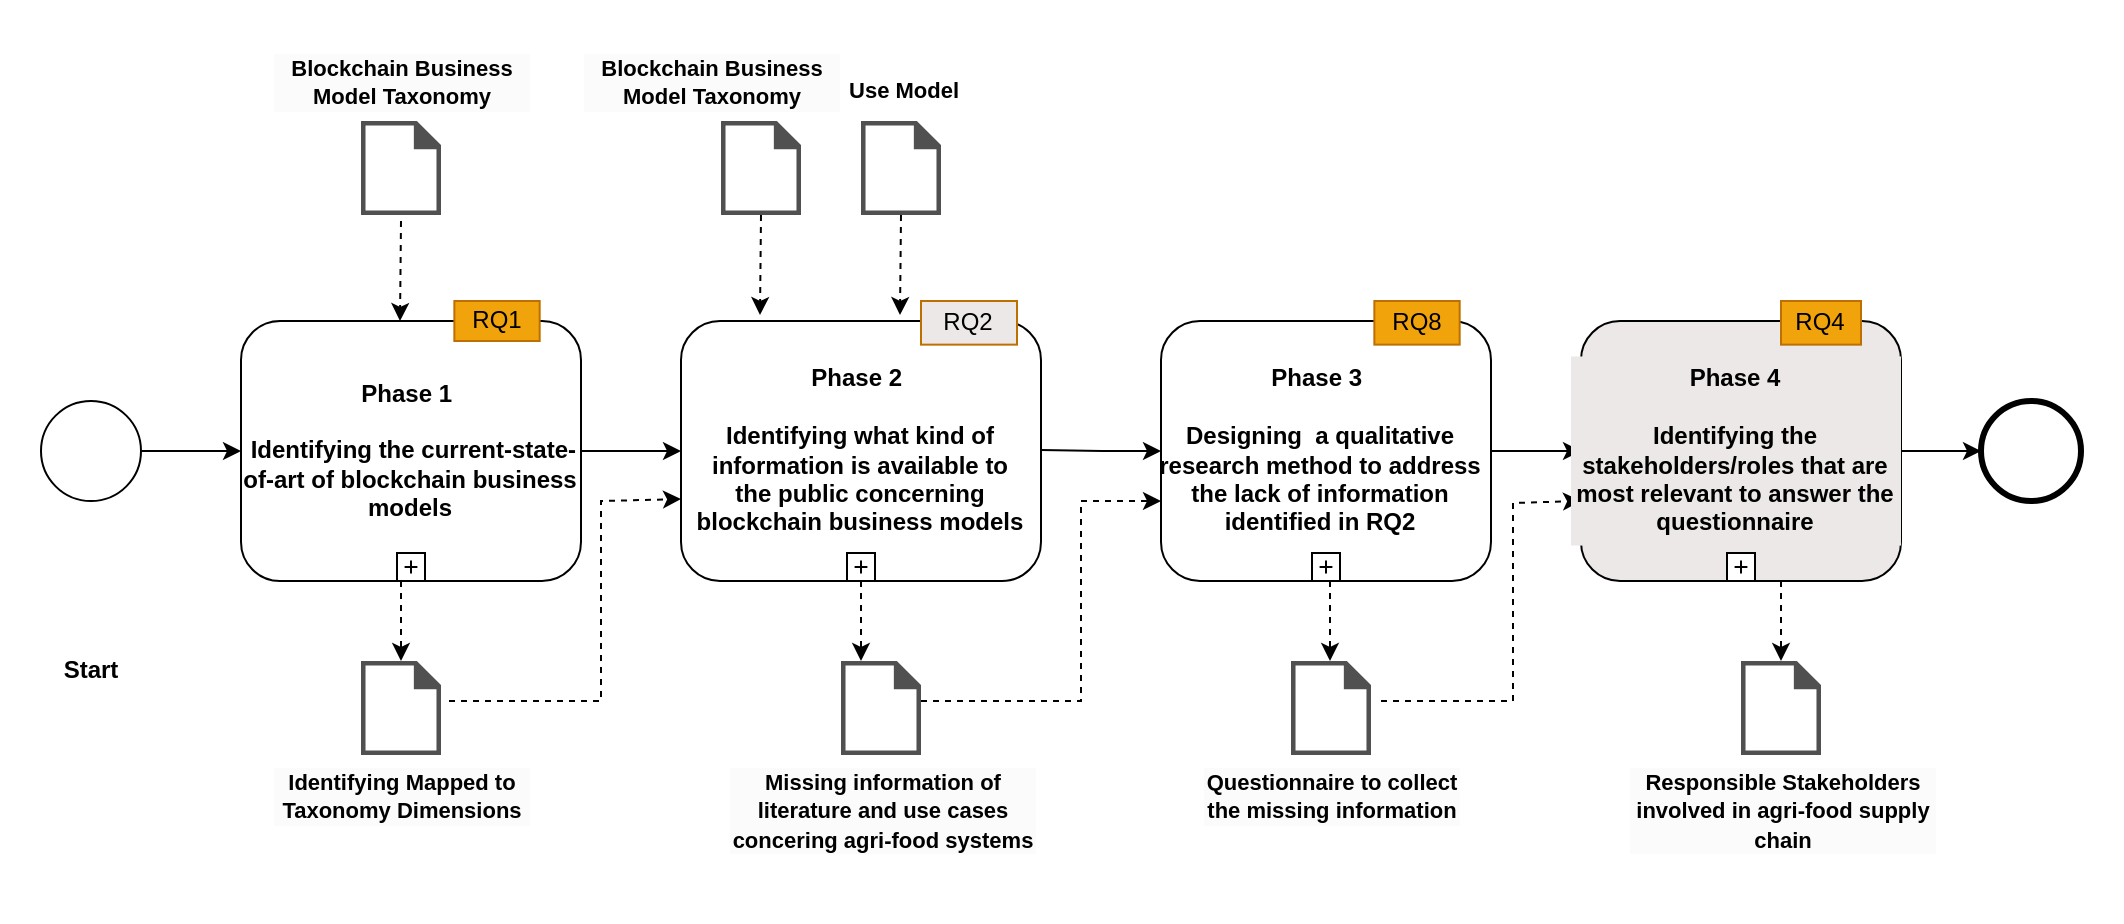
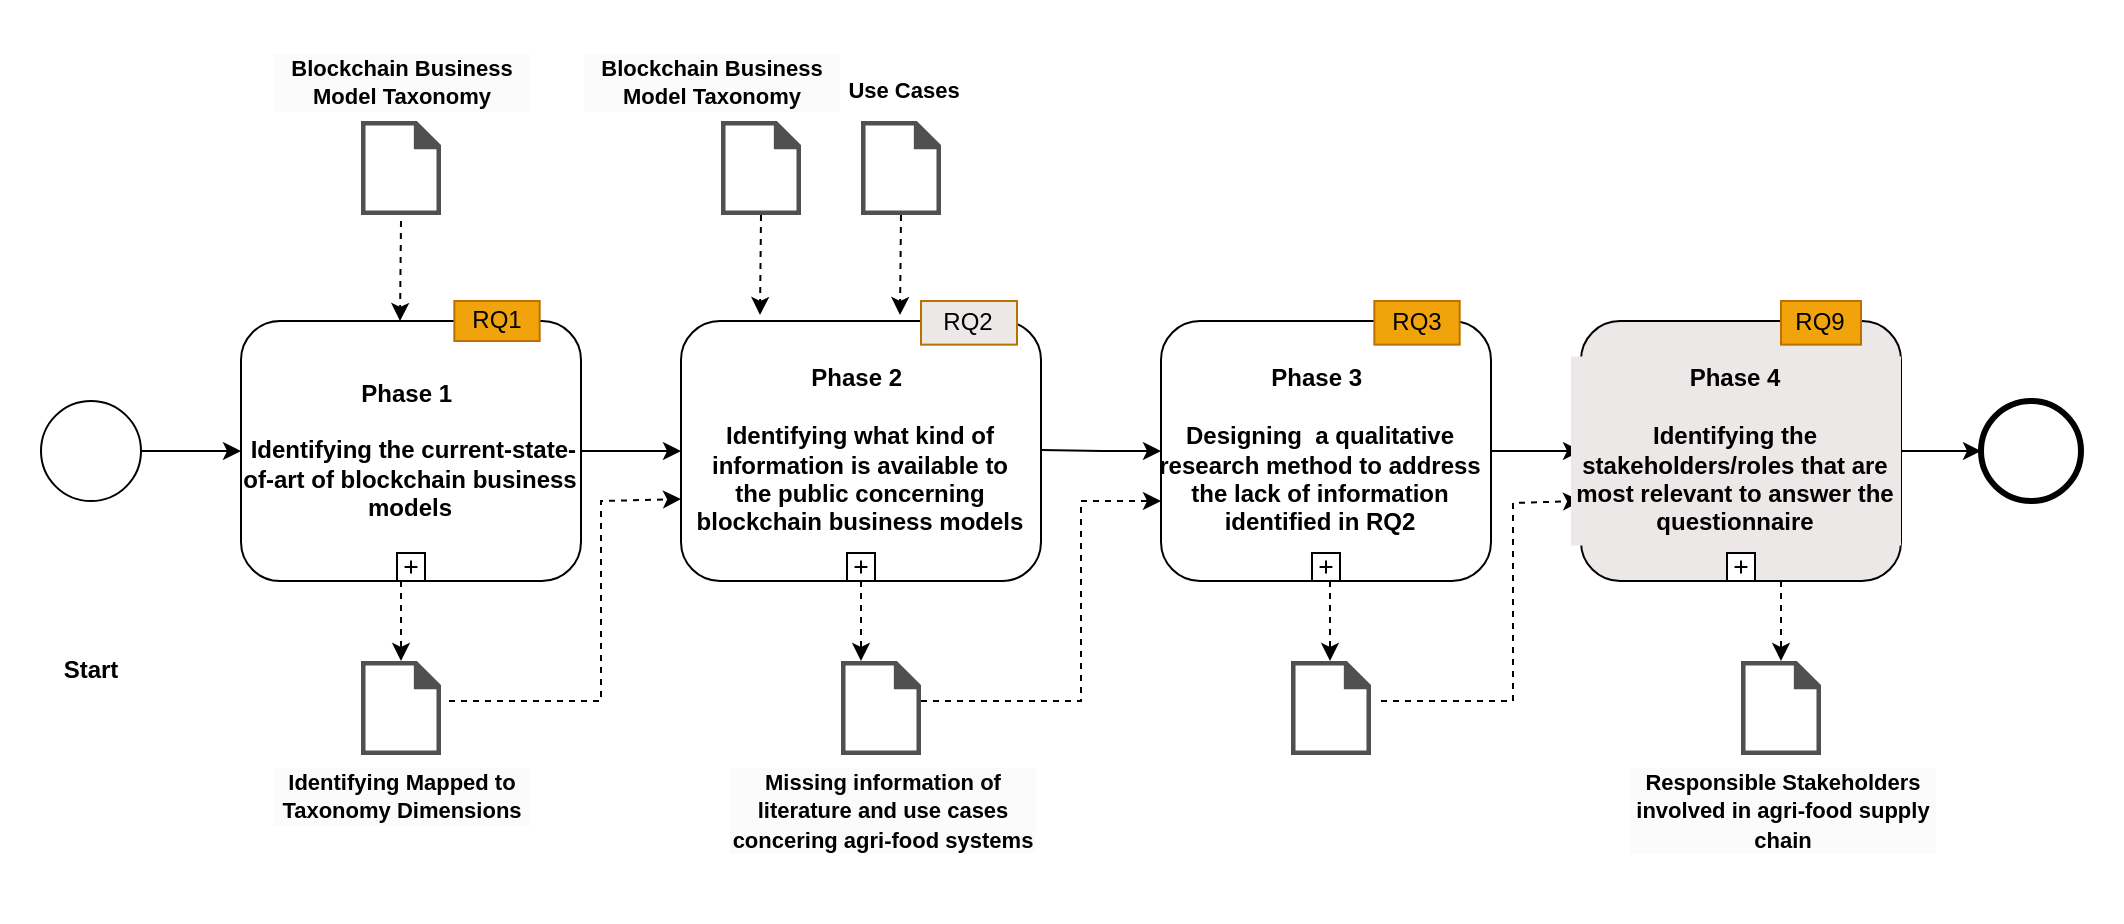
(902, 91) -> (902, 91)
(1418, 323) -> (1418, 323)
(1821, 323) -> (1821, 323)
(1331, 795) -> none
